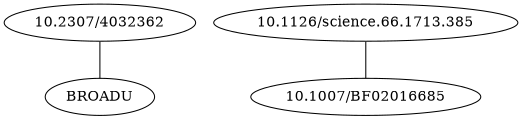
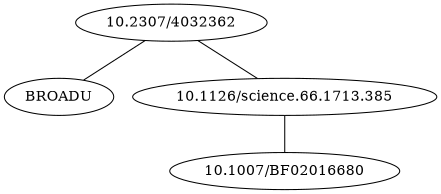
none -> (228, 60)
(366, 97) -> (285, 171)
